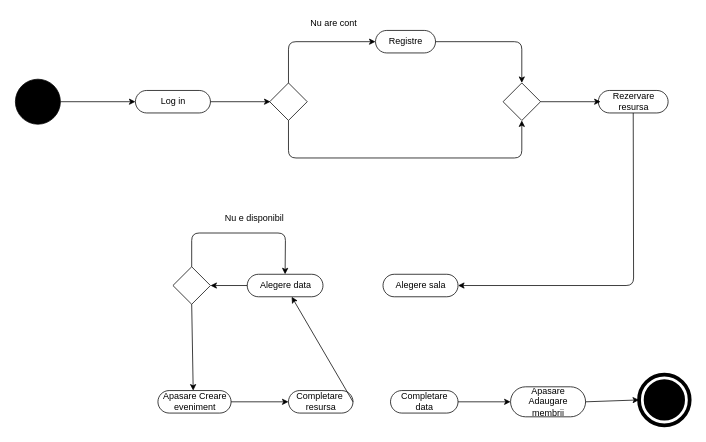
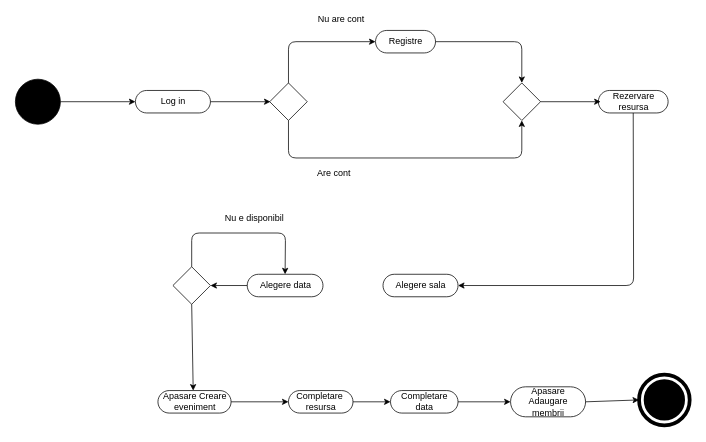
(334, 23) -> (341, 19)
none -> (334, 173)
(319, 344) -> (369, 402)
